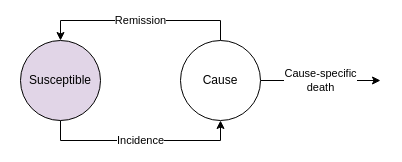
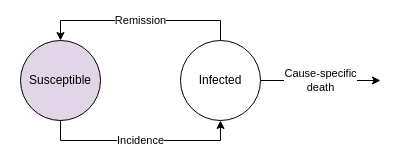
(221, 81) -> (221, 81)
